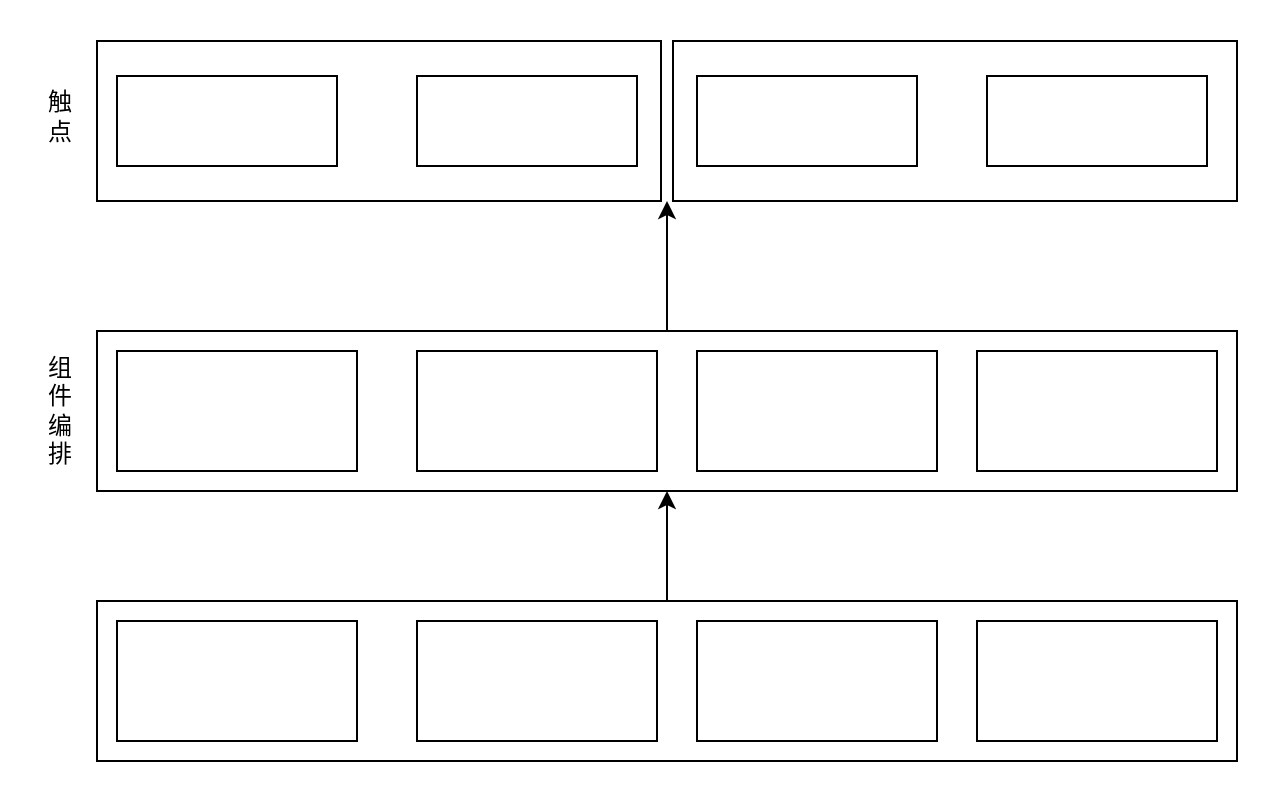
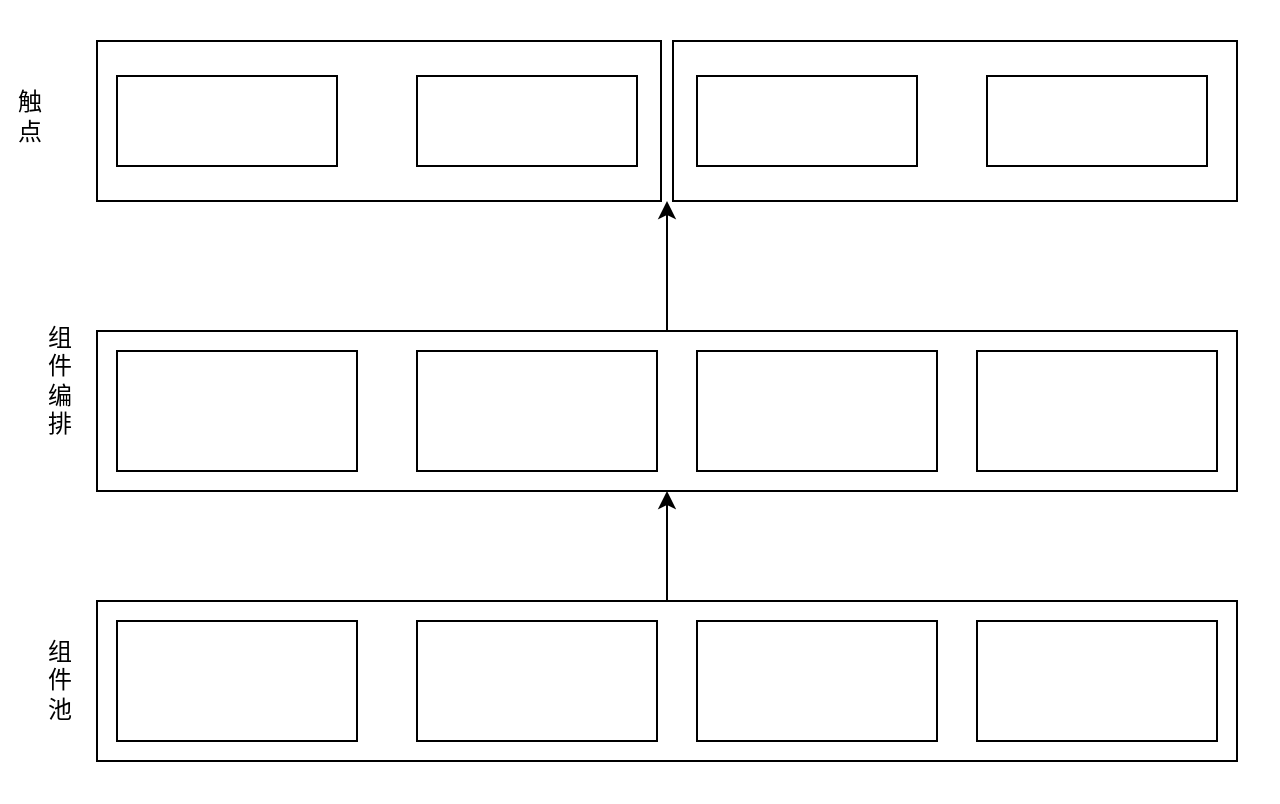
(61, 116) -> (31, 116)
(61, 396) -> (61, 366)
none -> (61, 681)
